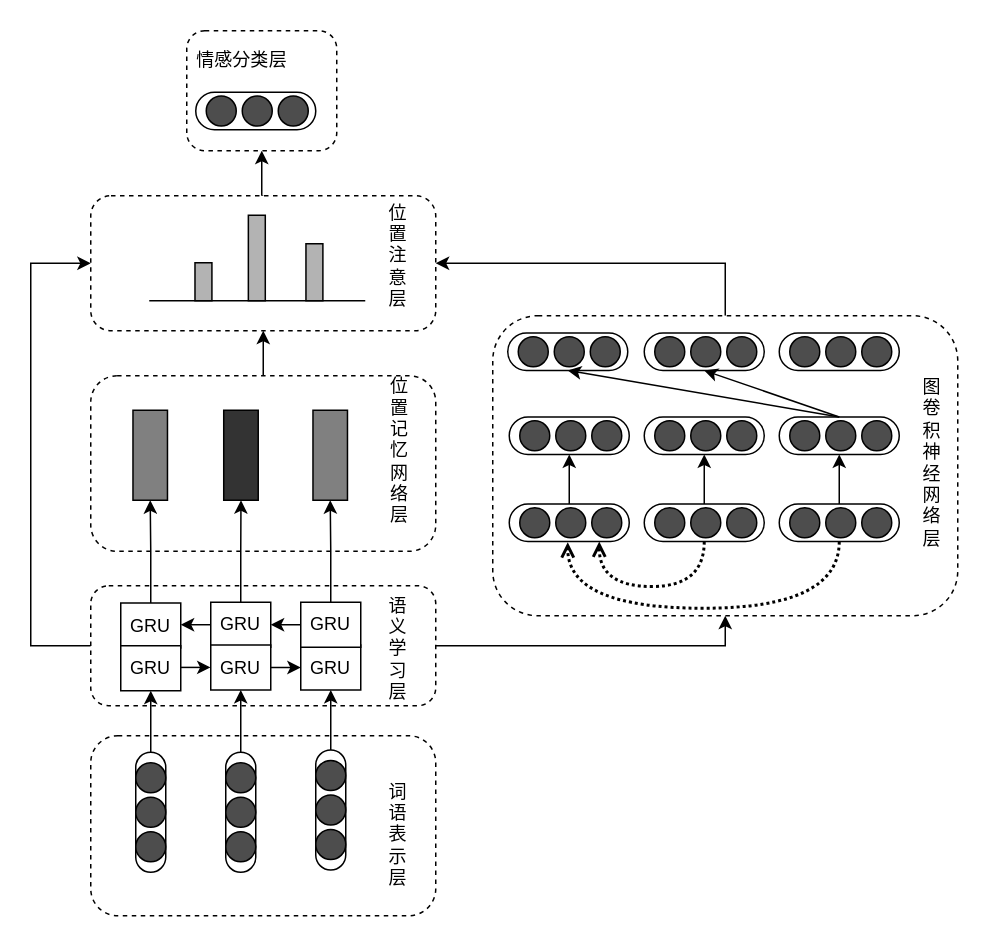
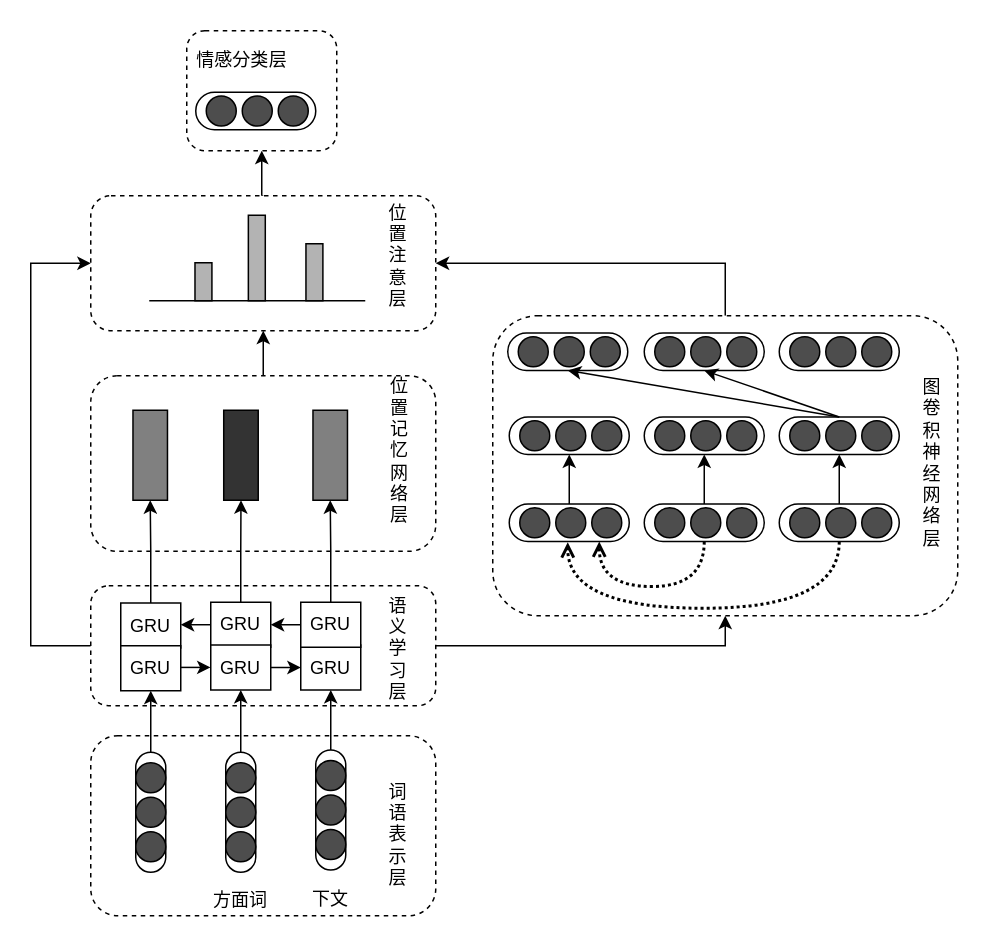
none -> (331, 899)
none -> (241, 901)
